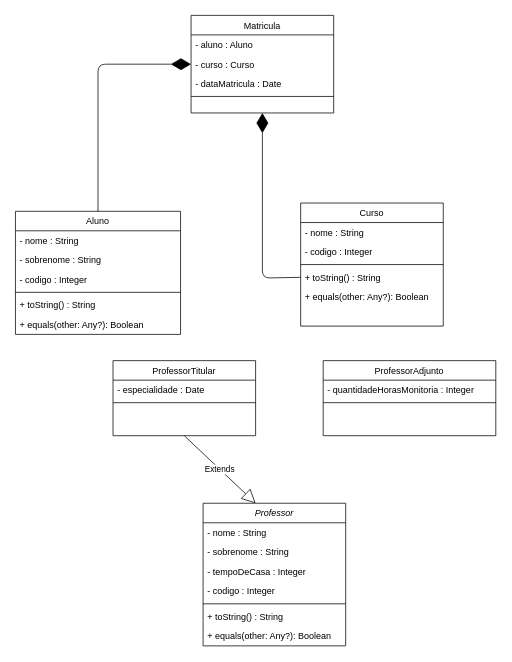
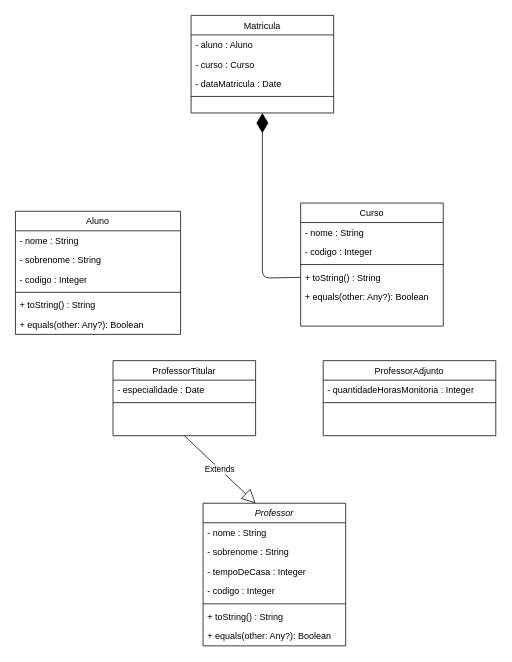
(133, 64) -> none
